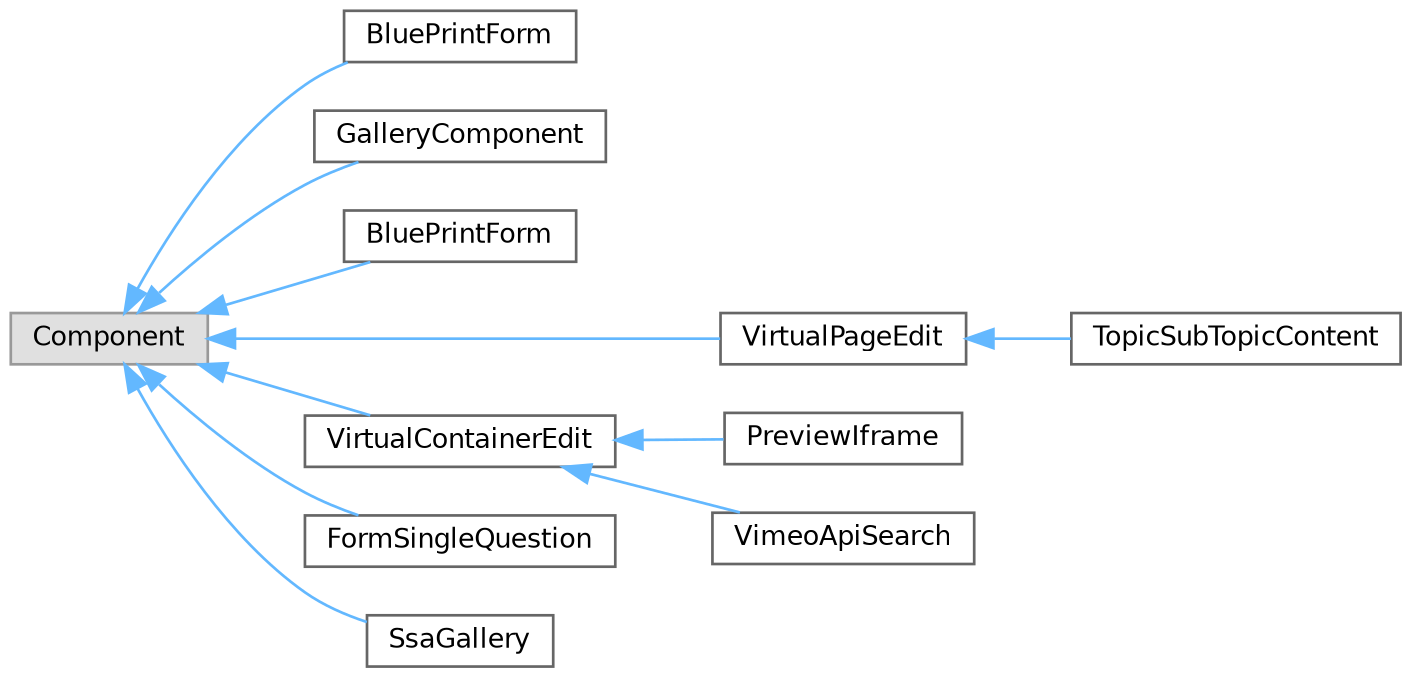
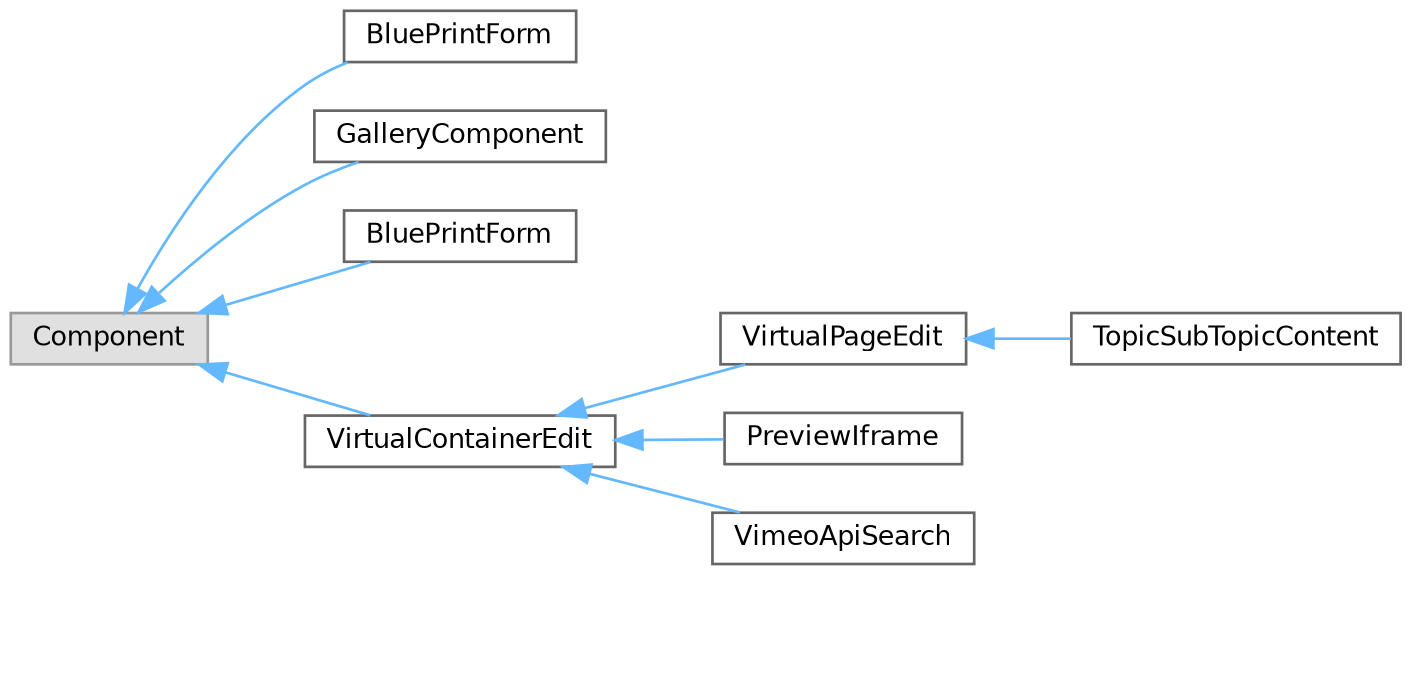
(478, 339) -> (665, 386)
(460, 541) -> none
(460, 641) -> none
